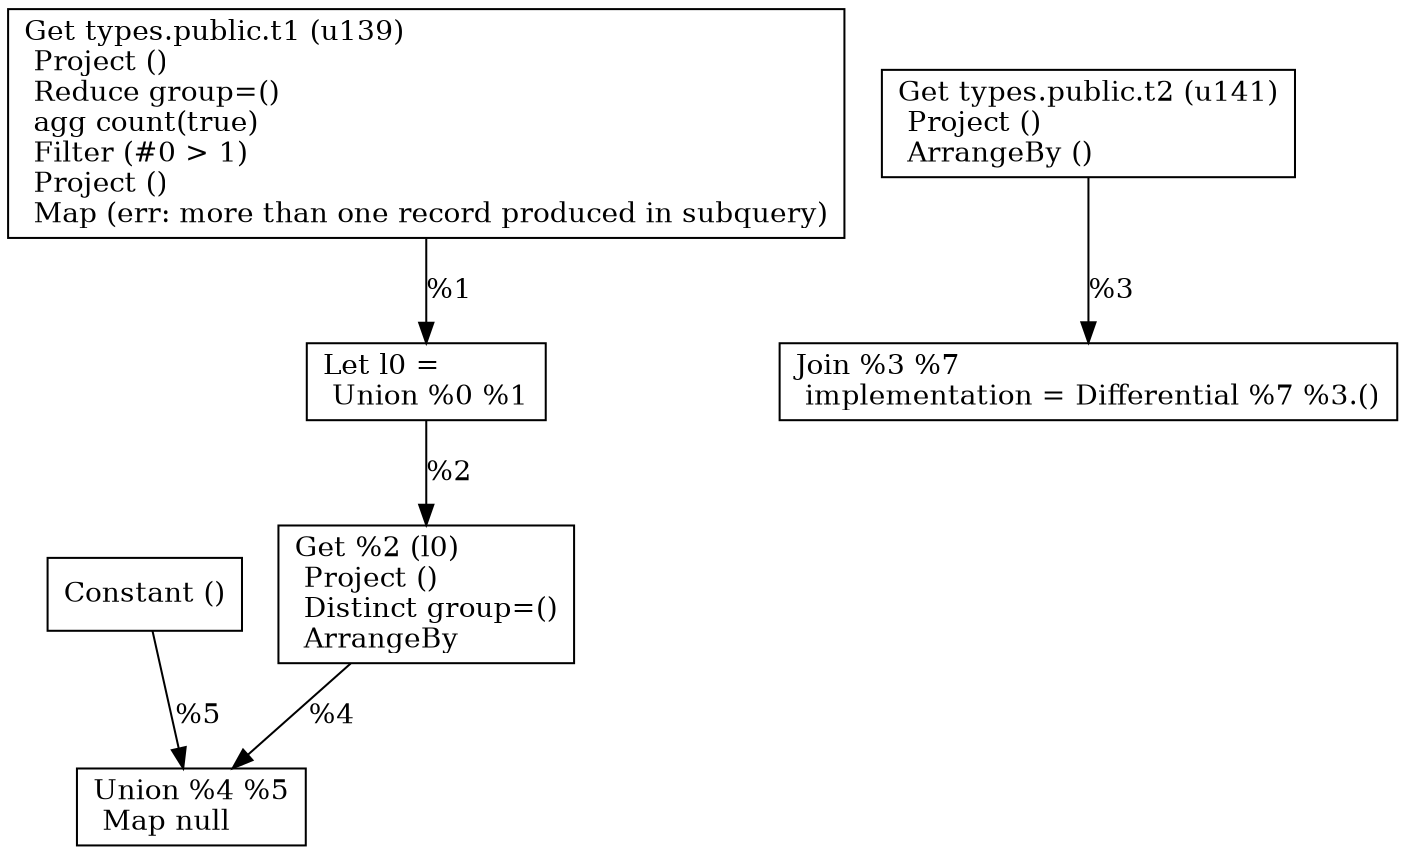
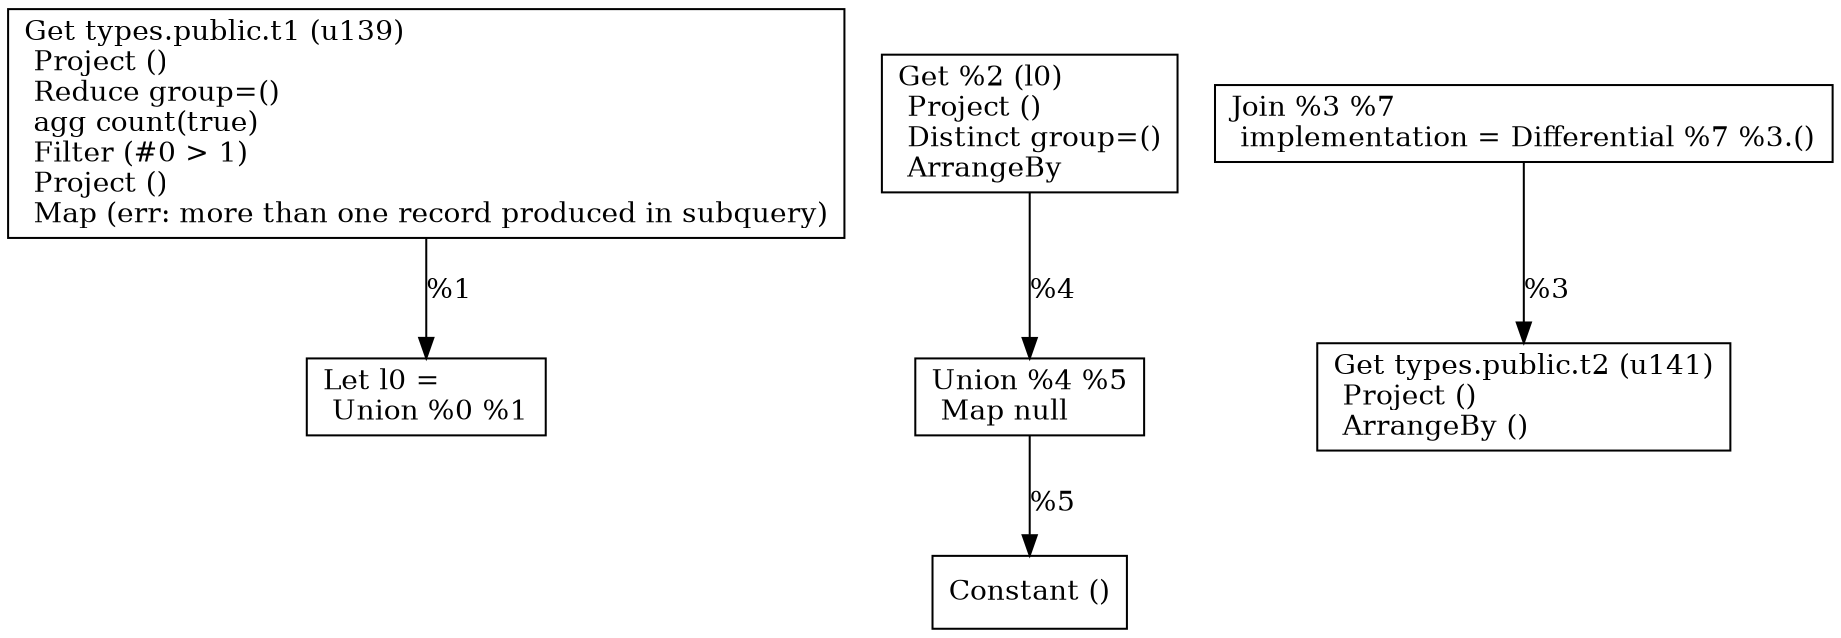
(1088, 250) -> (1524, 242)
(426, 463) -> none
(166, 689) -> (1030, 485)
